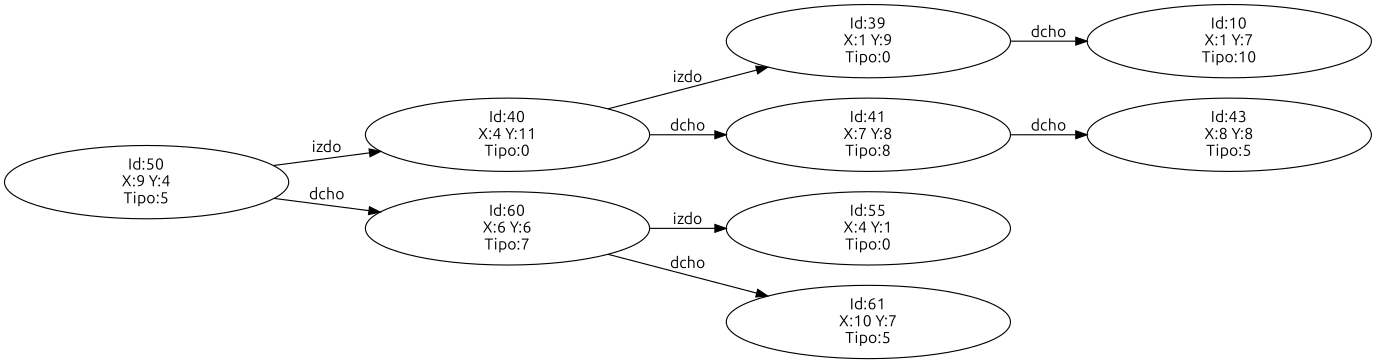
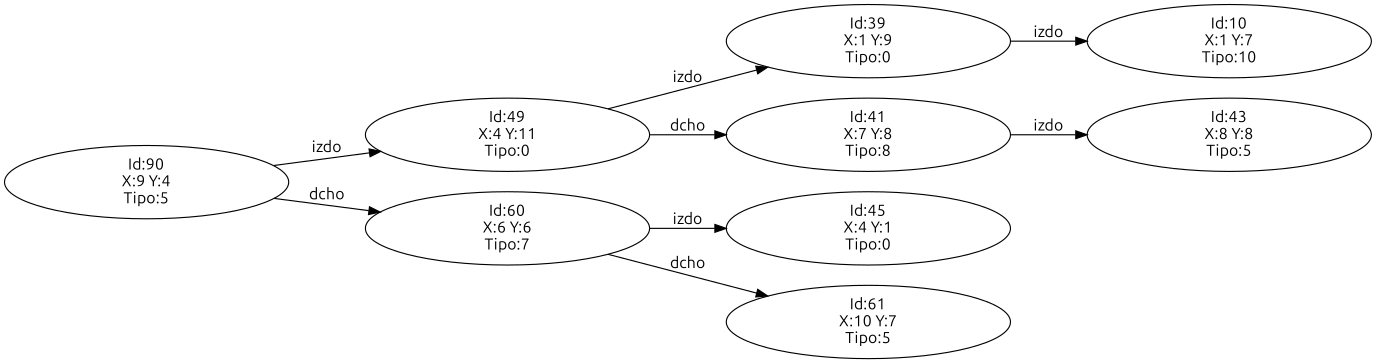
(1049, 33) -> (1049, 33)
(1049, 126) -> (1049, 126)
(508, 135) -> (508, 135)
(147, 182) -> (147, 182)
(868, 228) -> (868, 228)
